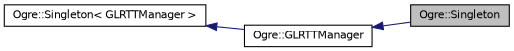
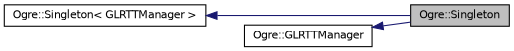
(231, 28) -> (314, 16)
